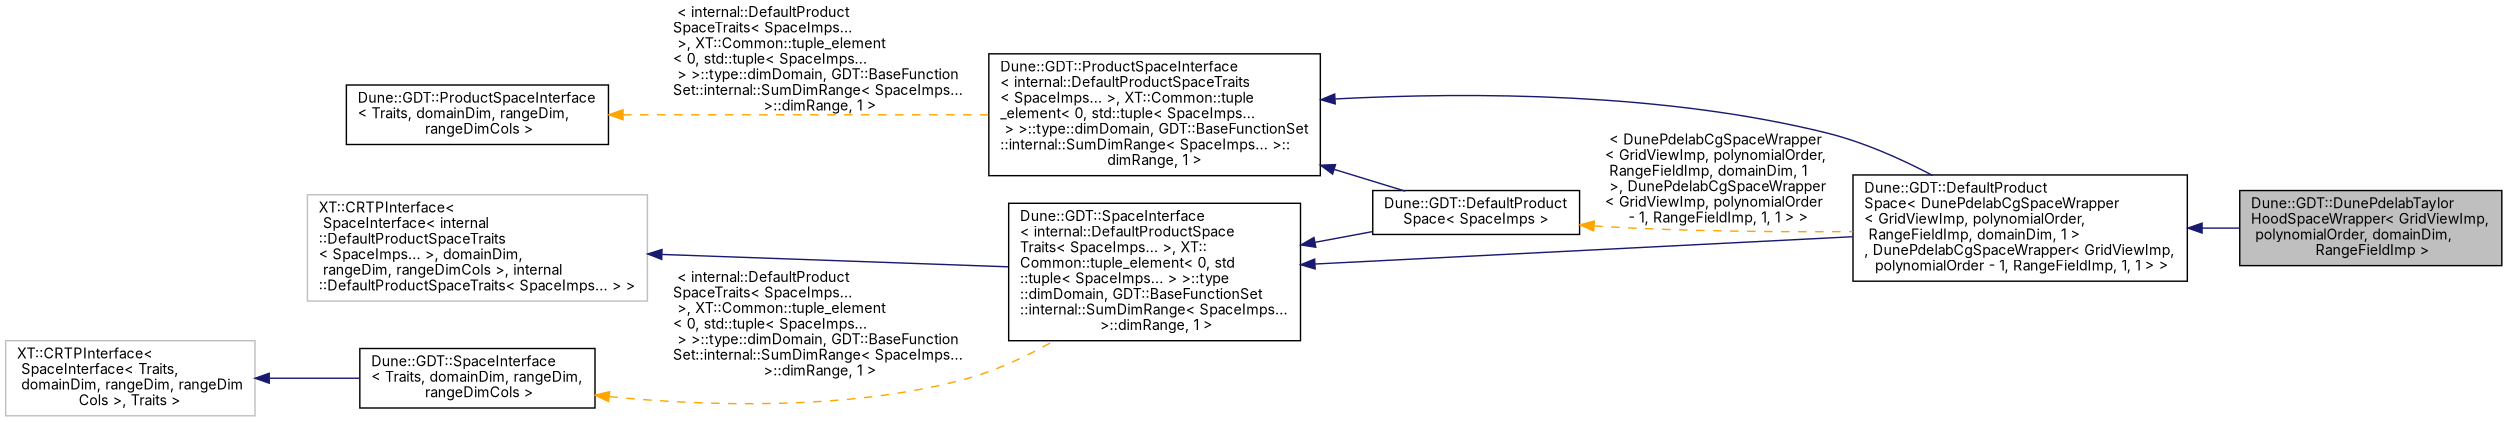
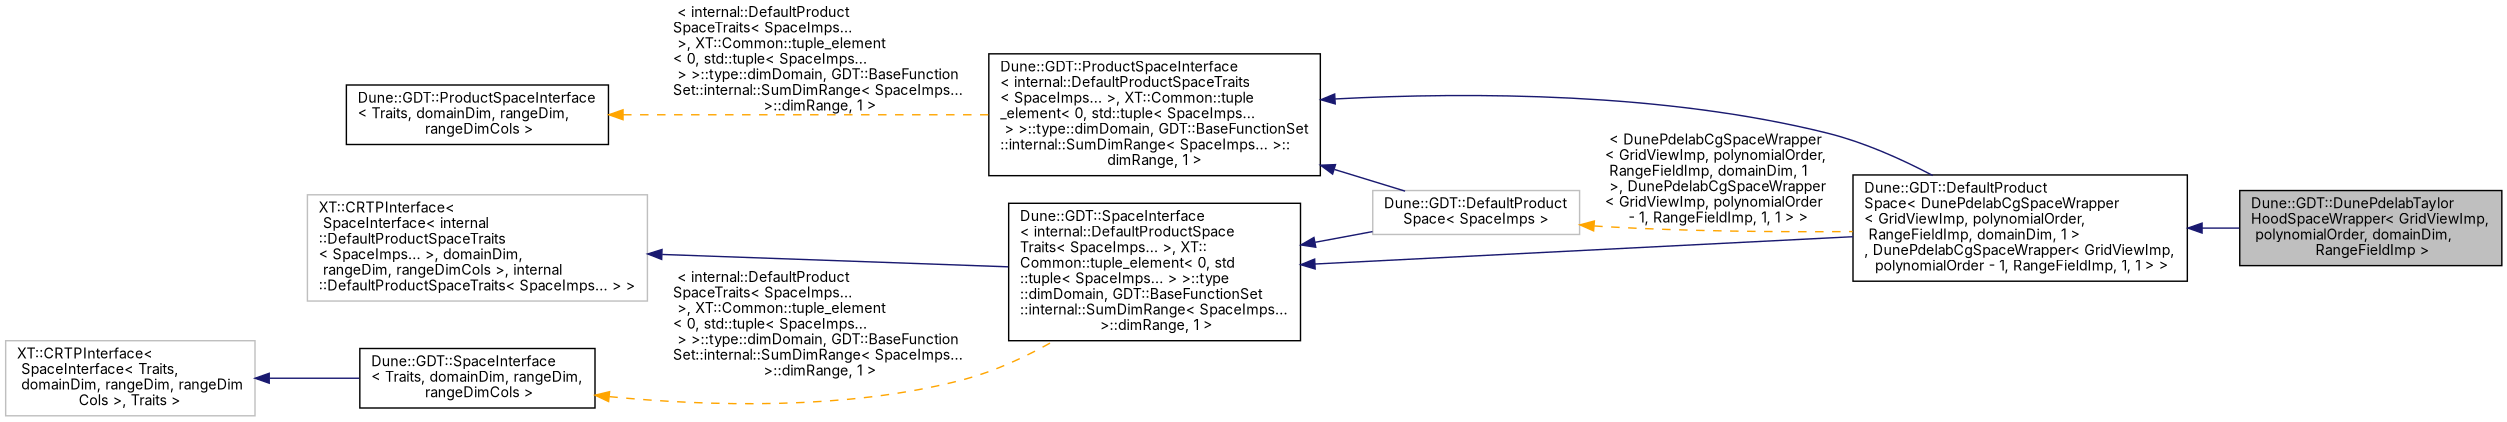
(1476, 212) -> (1476, 212)
